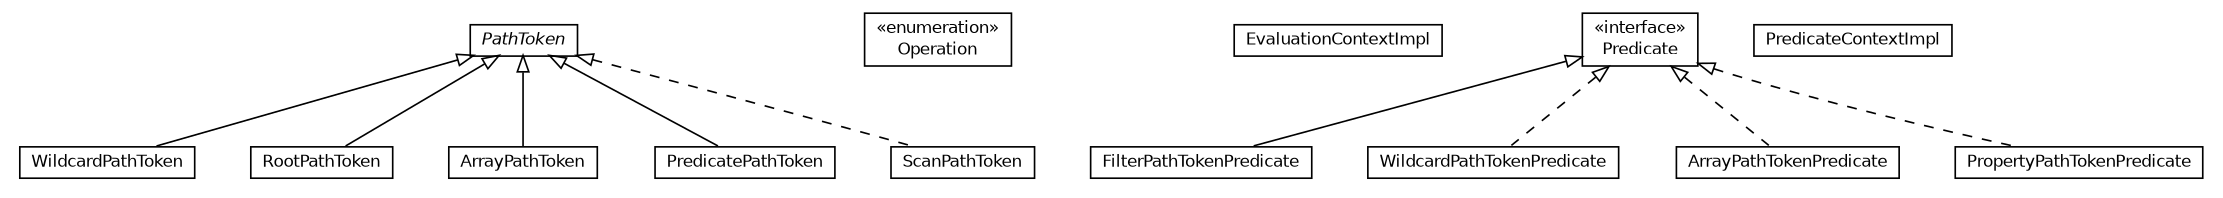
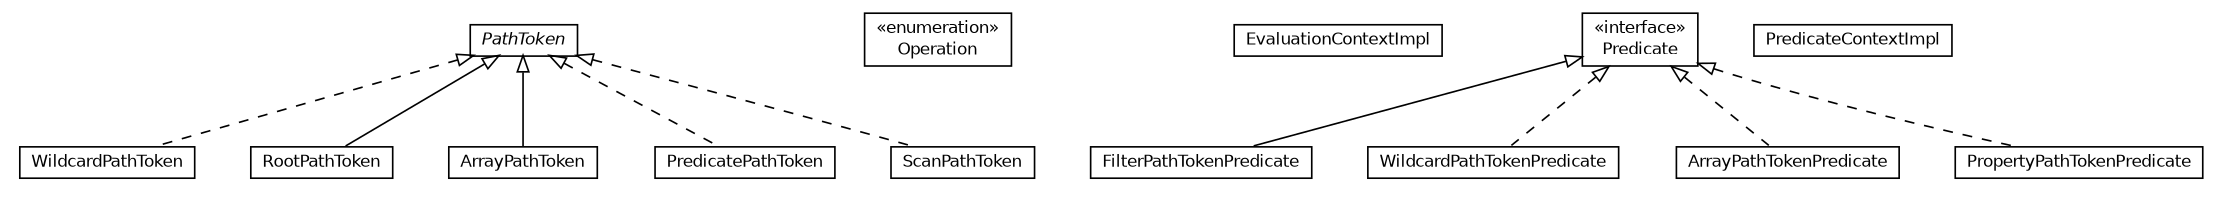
(307, 103) -> (307, 103)
(641, 105) -> (641, 105)
